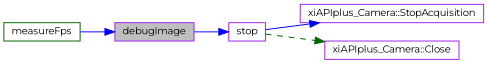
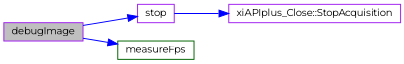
(392, 14) -> (315, 14)
(93, 32) -> (96, 40)
(392, 50) -> none
